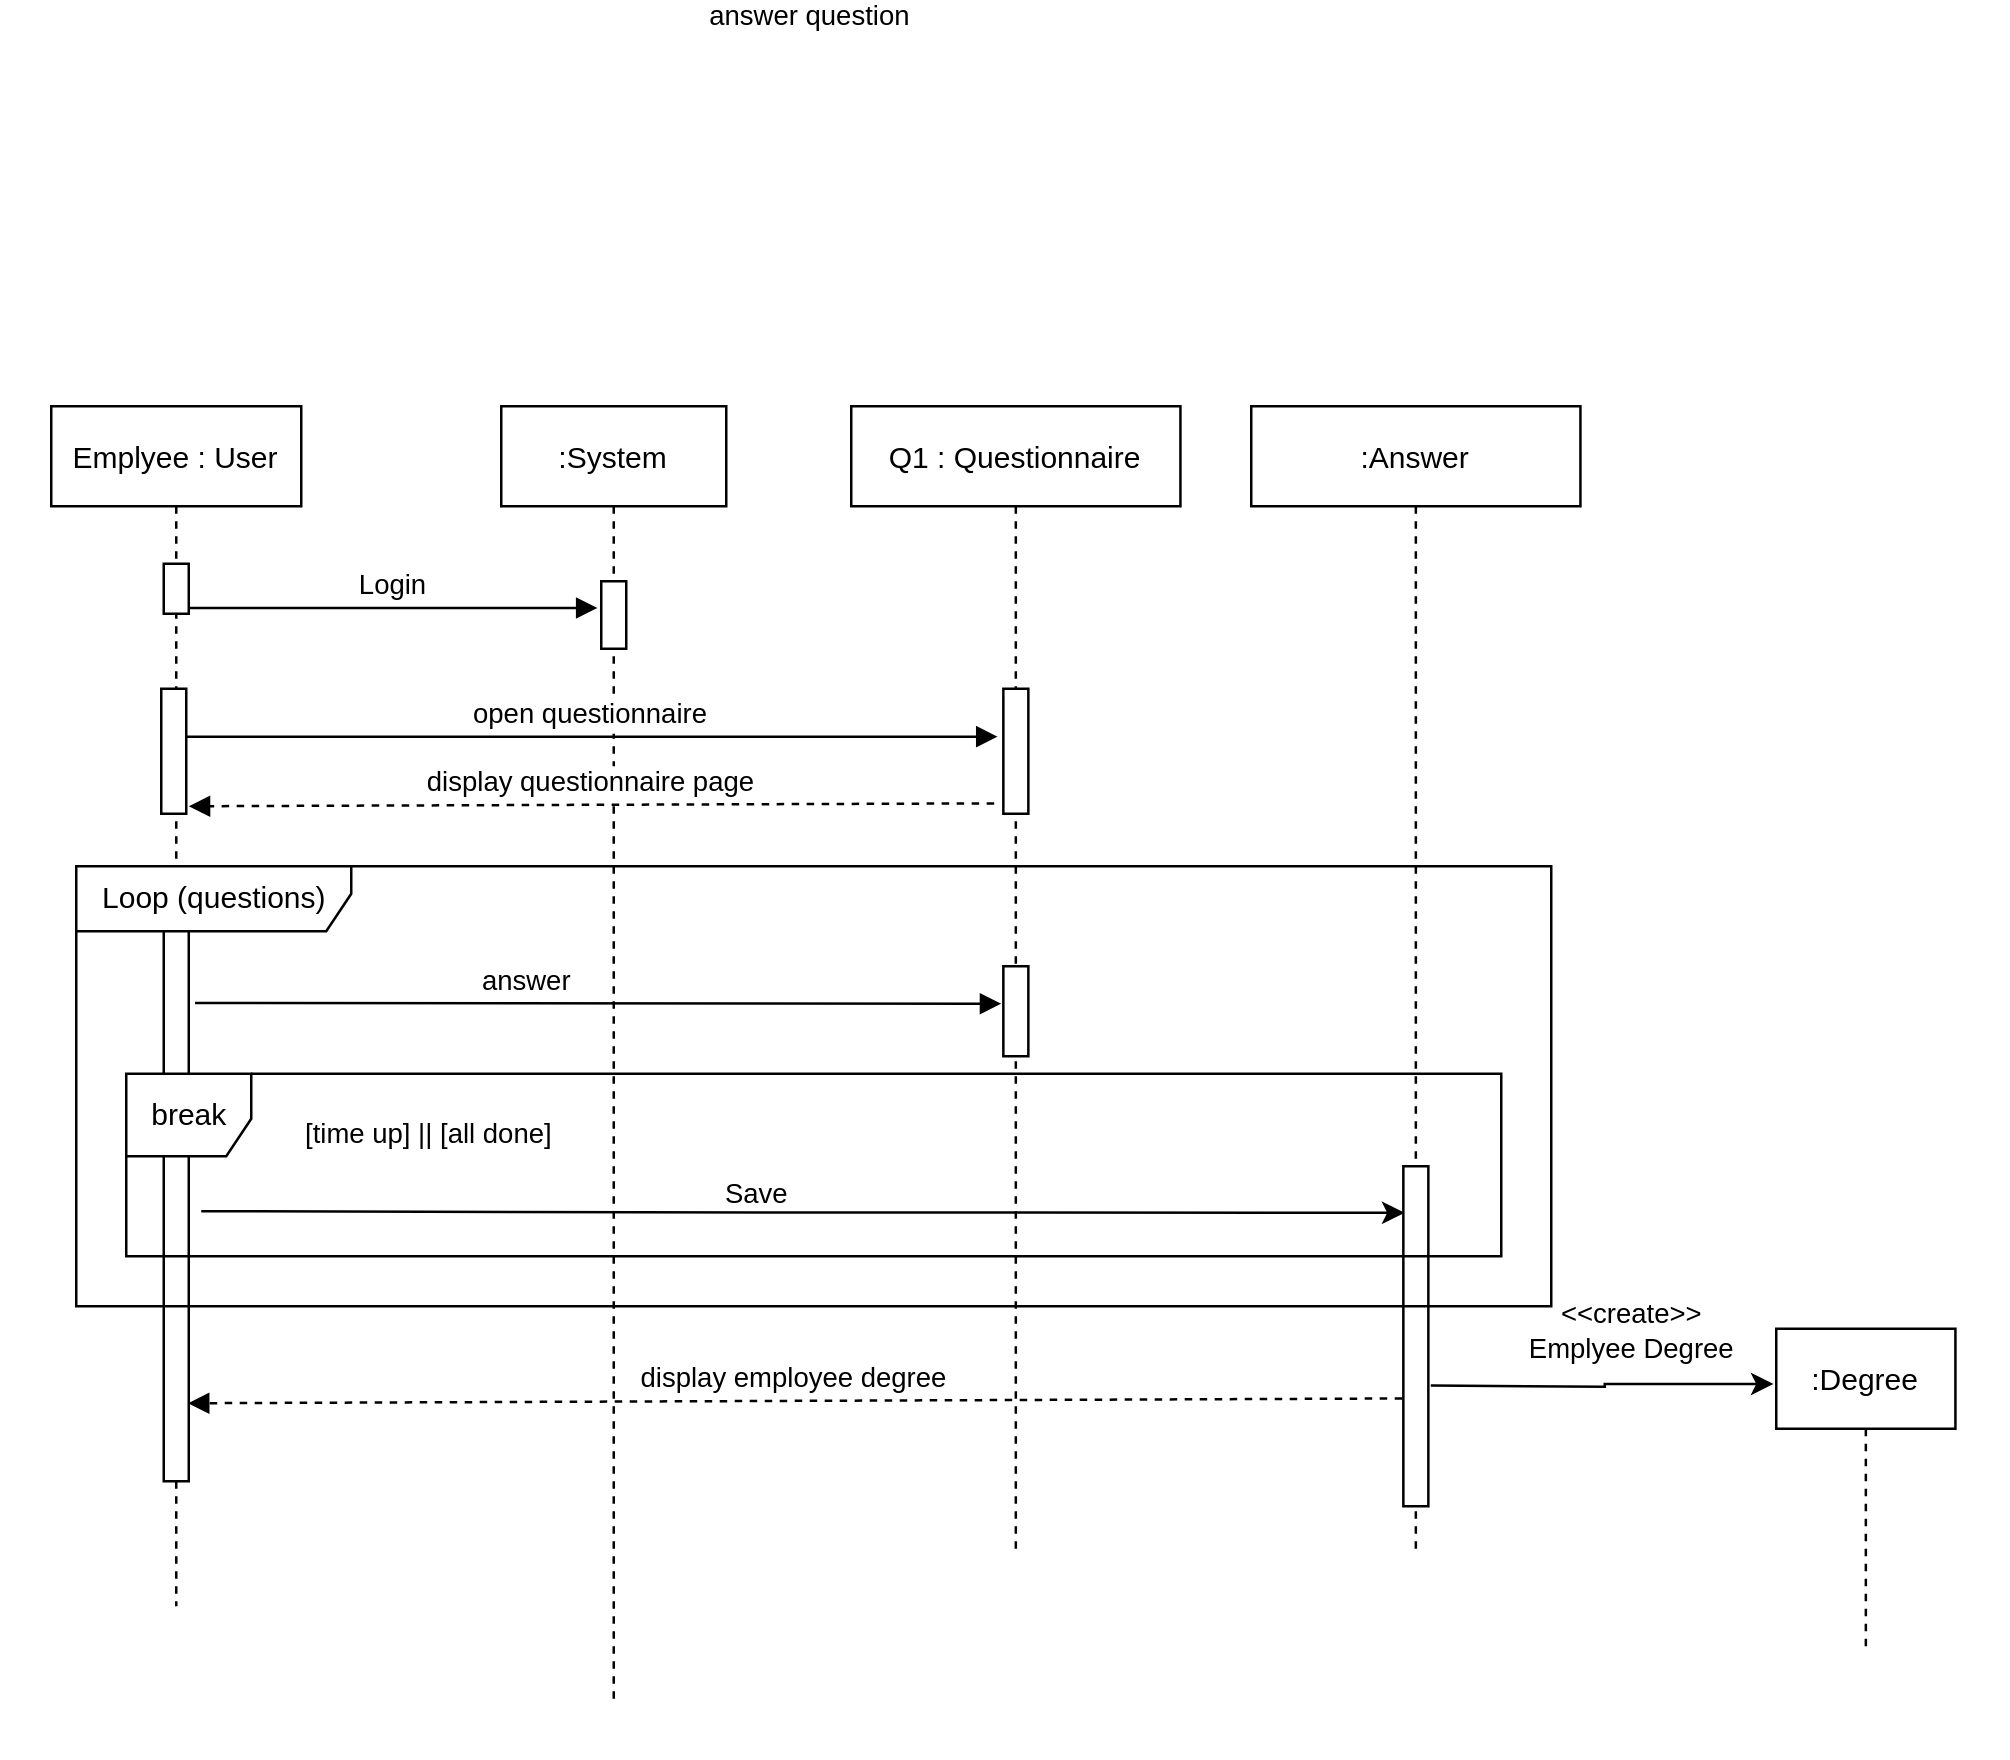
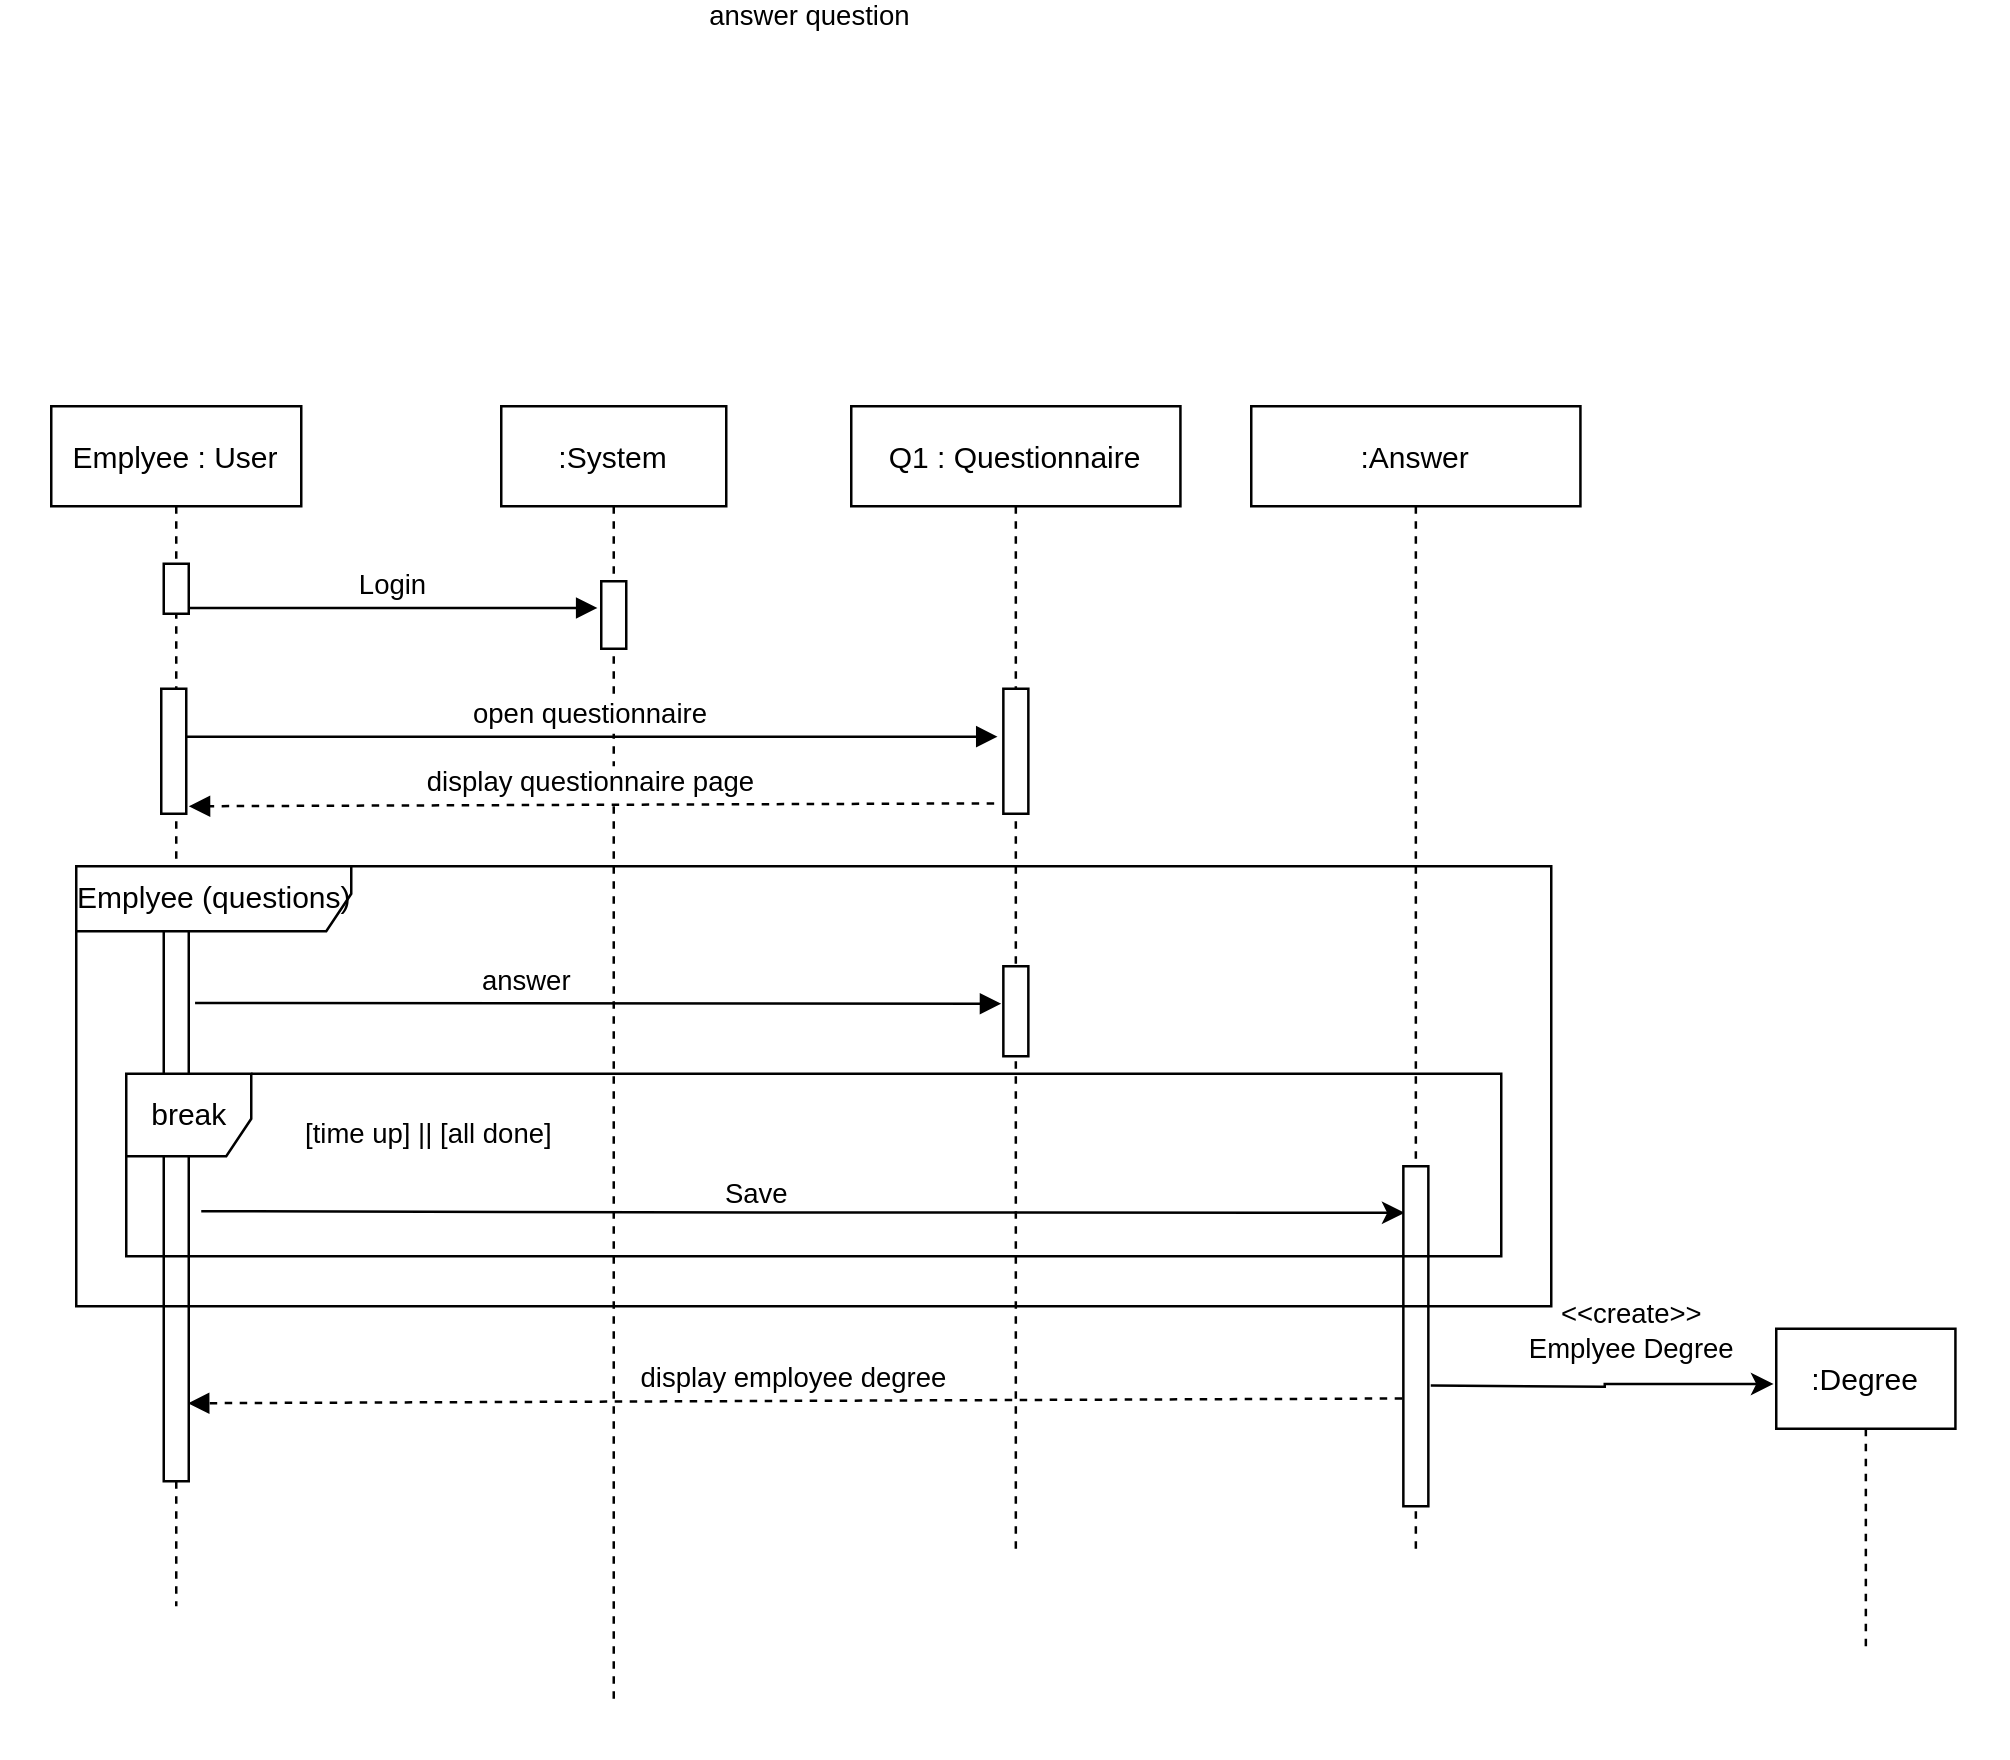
(215, 899) -> (215, 899)
